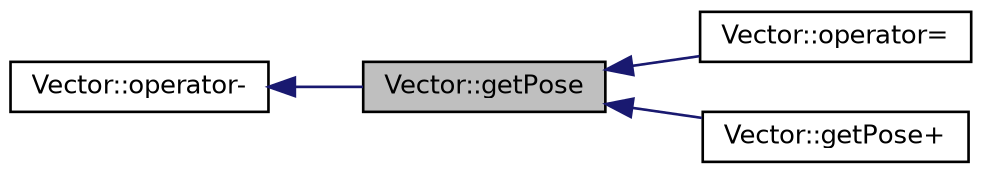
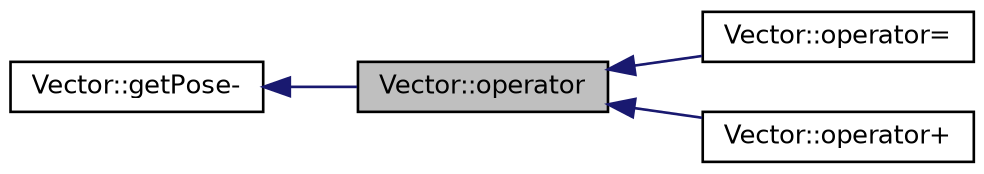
(139, 87) -> (137, 87)
(484, 87) -> (483, 87)
(836, 137) -> (838, 137)
